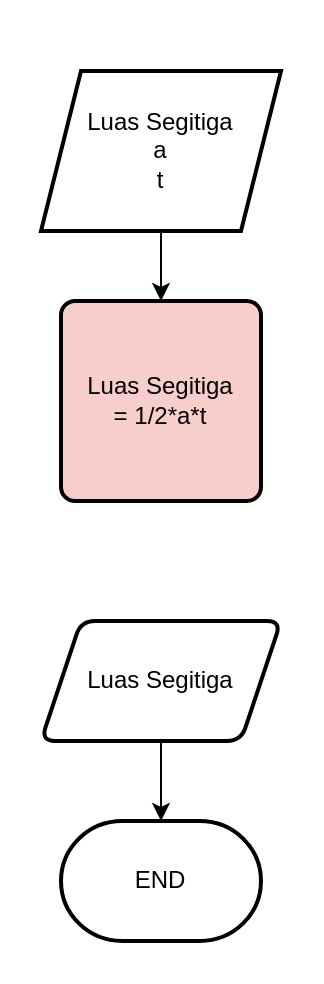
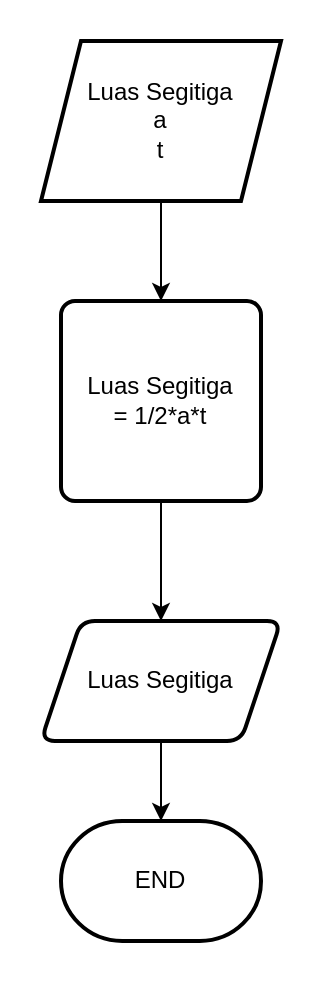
(161, 151) -> (161, 121)
(161, 401) -> (161, 401)
none -> (161, 554)
